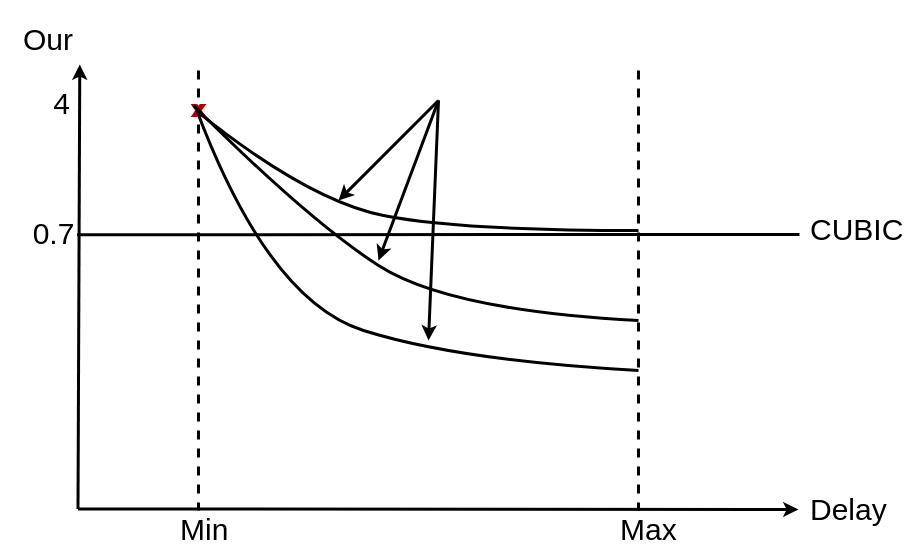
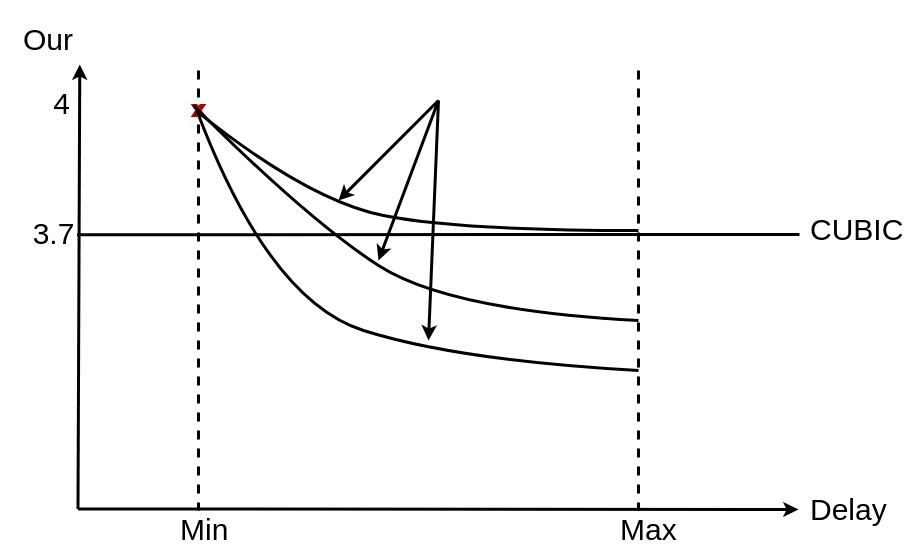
(54, 234) -> (54, 234)
